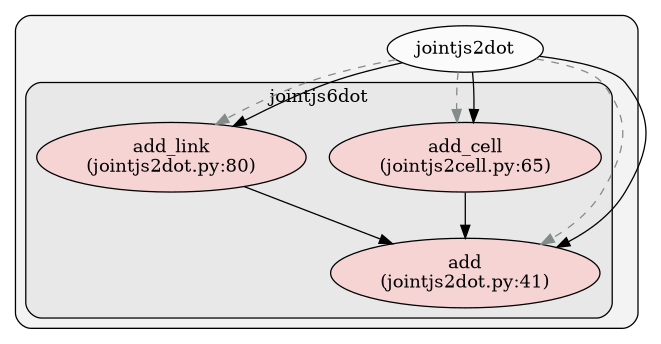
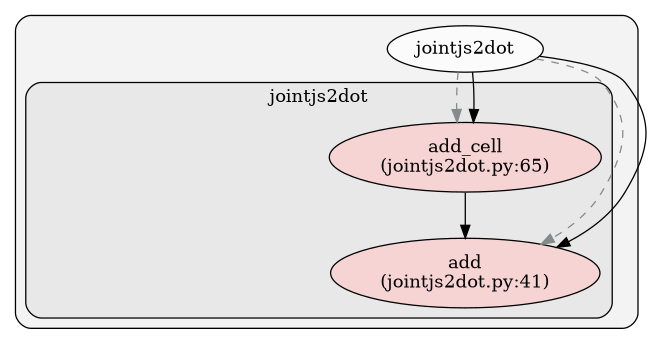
(319, 97) -> (319, 97)
(171, 157) -> none
(465, 157) -> (465, 157)
